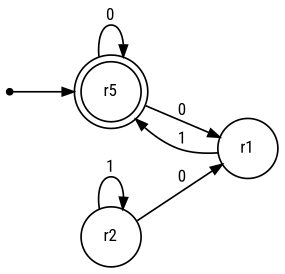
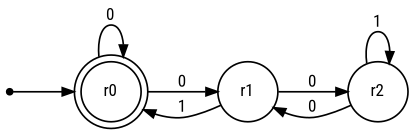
(111, 92) -> (111, 92)
none -> (307, 92)
